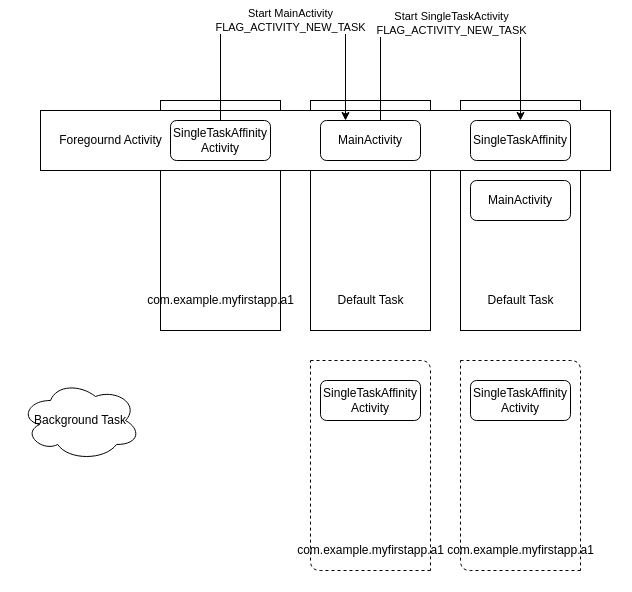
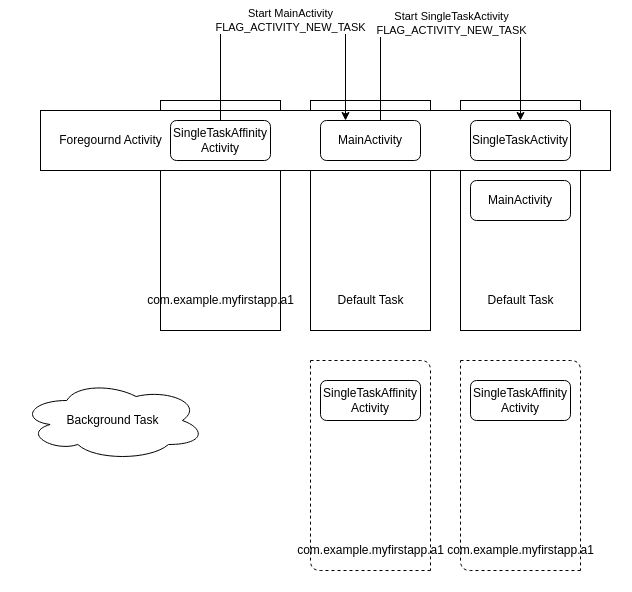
(521, 141) -> (521, 141)
(81, 421) -> (113, 421)
